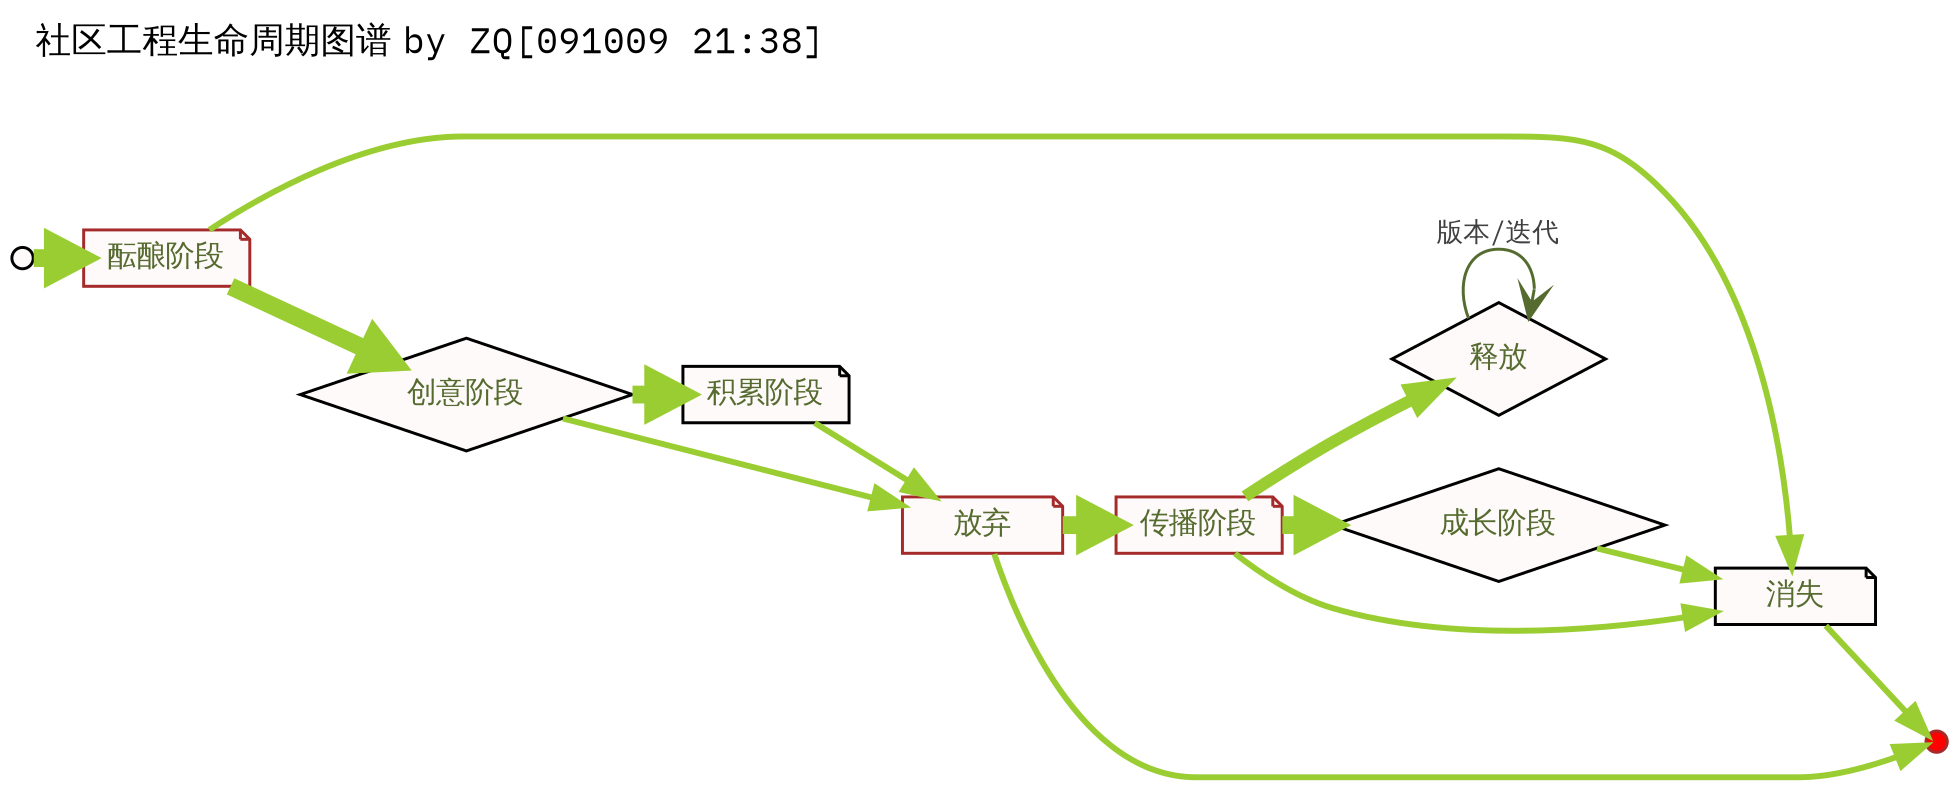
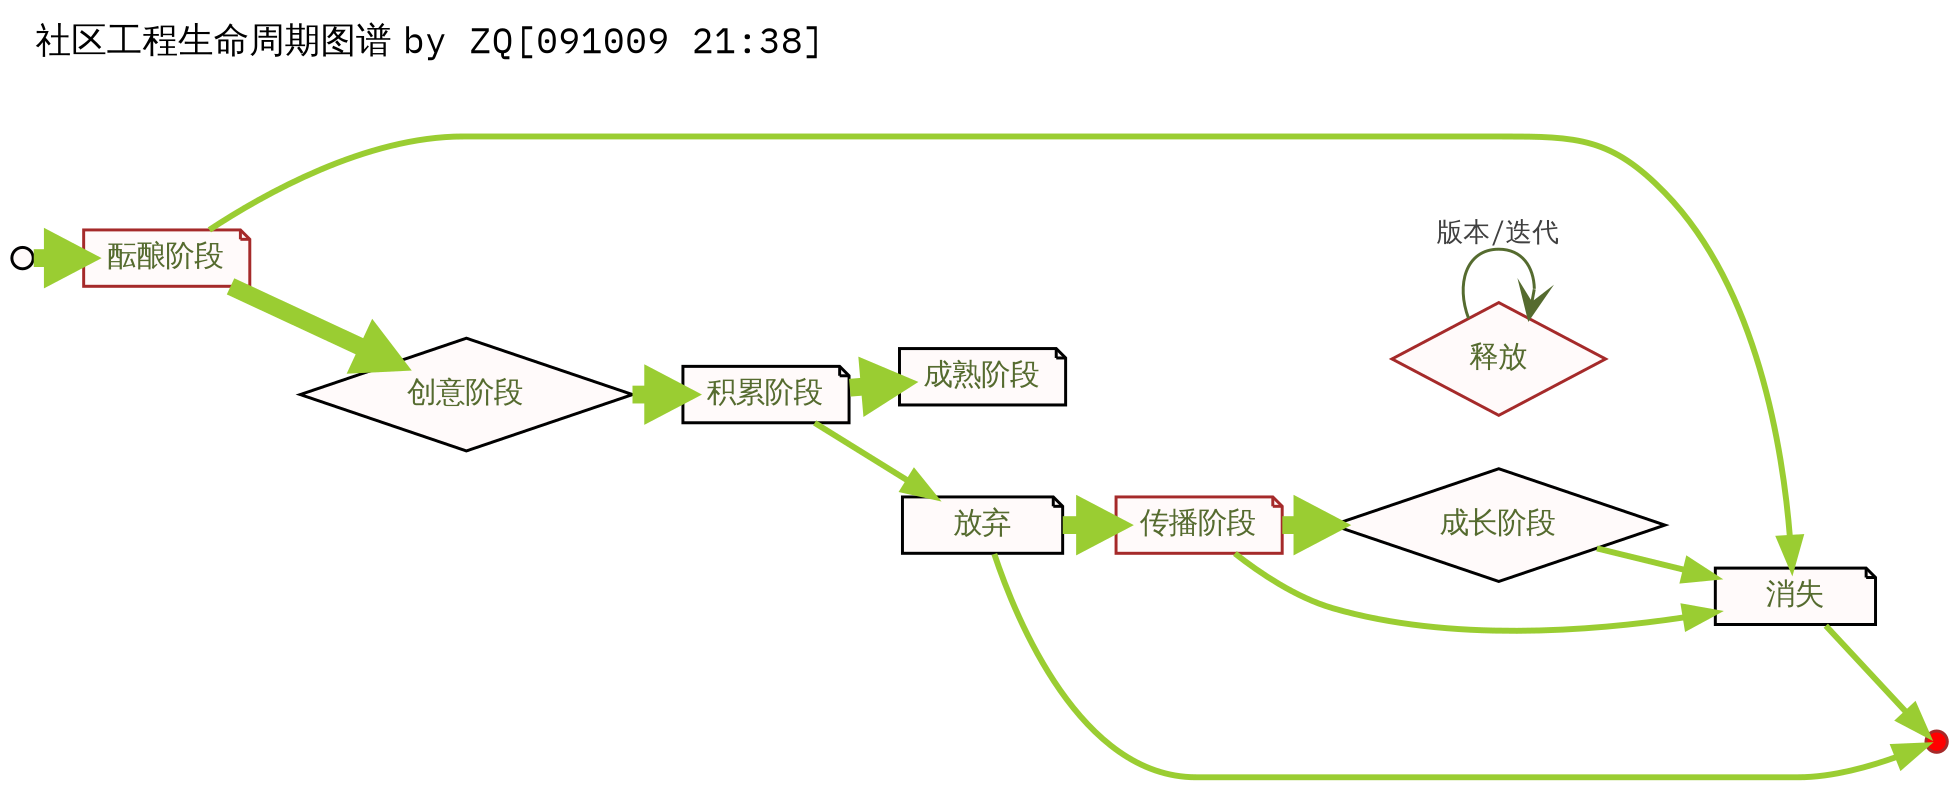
(1499, 359) -> (1499, 359)
none -> (983, 377)
(1328, 445) -> none
(718, 458) -> none
(983, 525) -> (983, 525)
